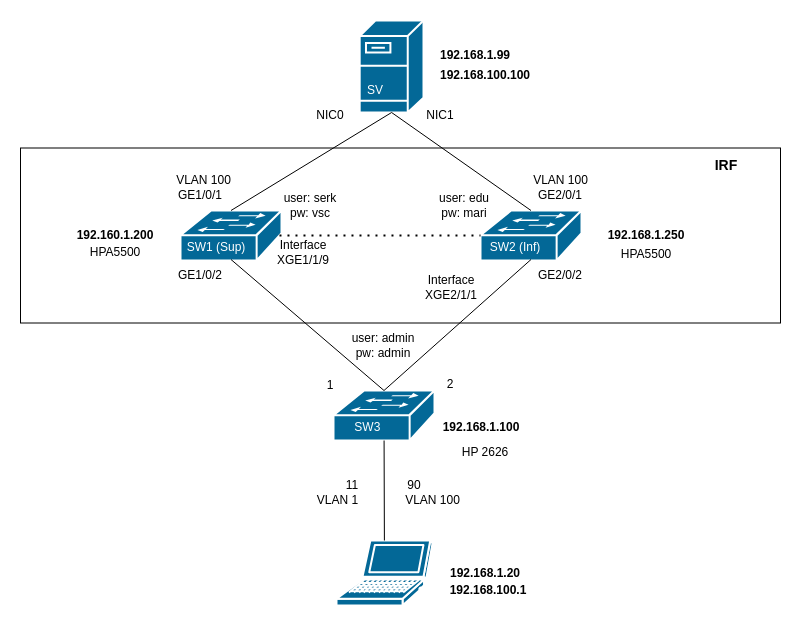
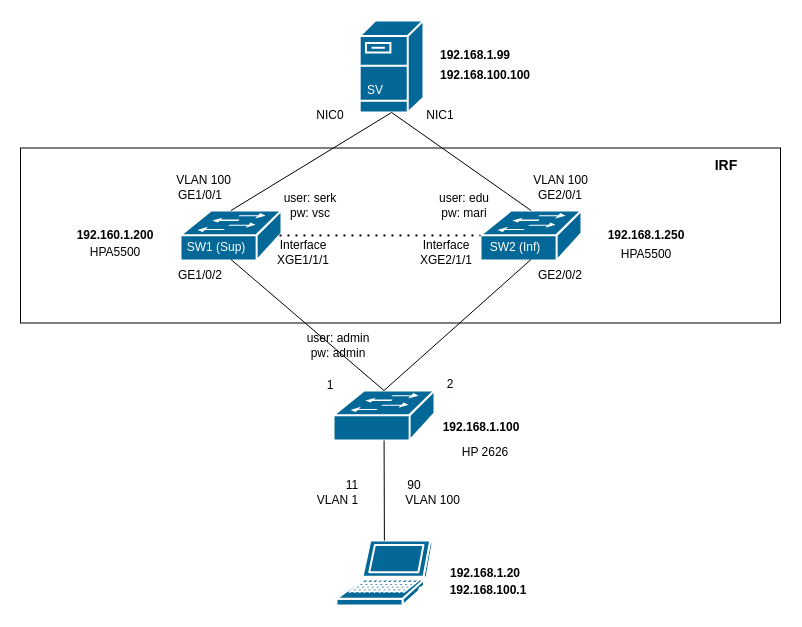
(304, 253) -> (304, 253)
(451, 288) -> (446, 253)
(383, 346) -> (338, 346)
(370, 428) -> none
